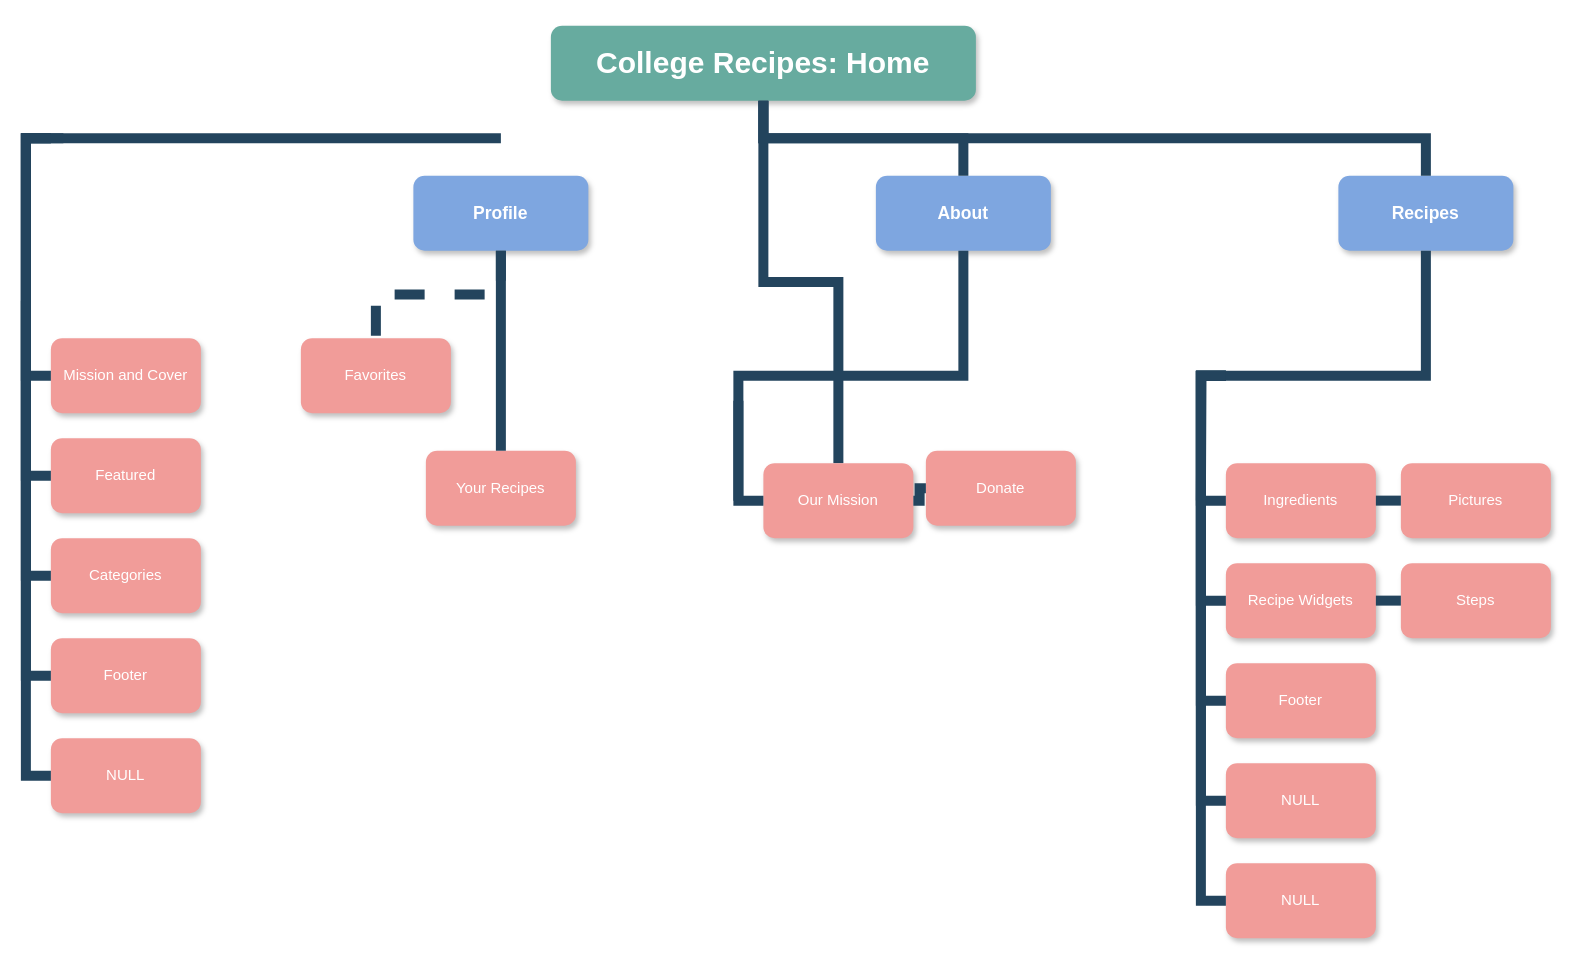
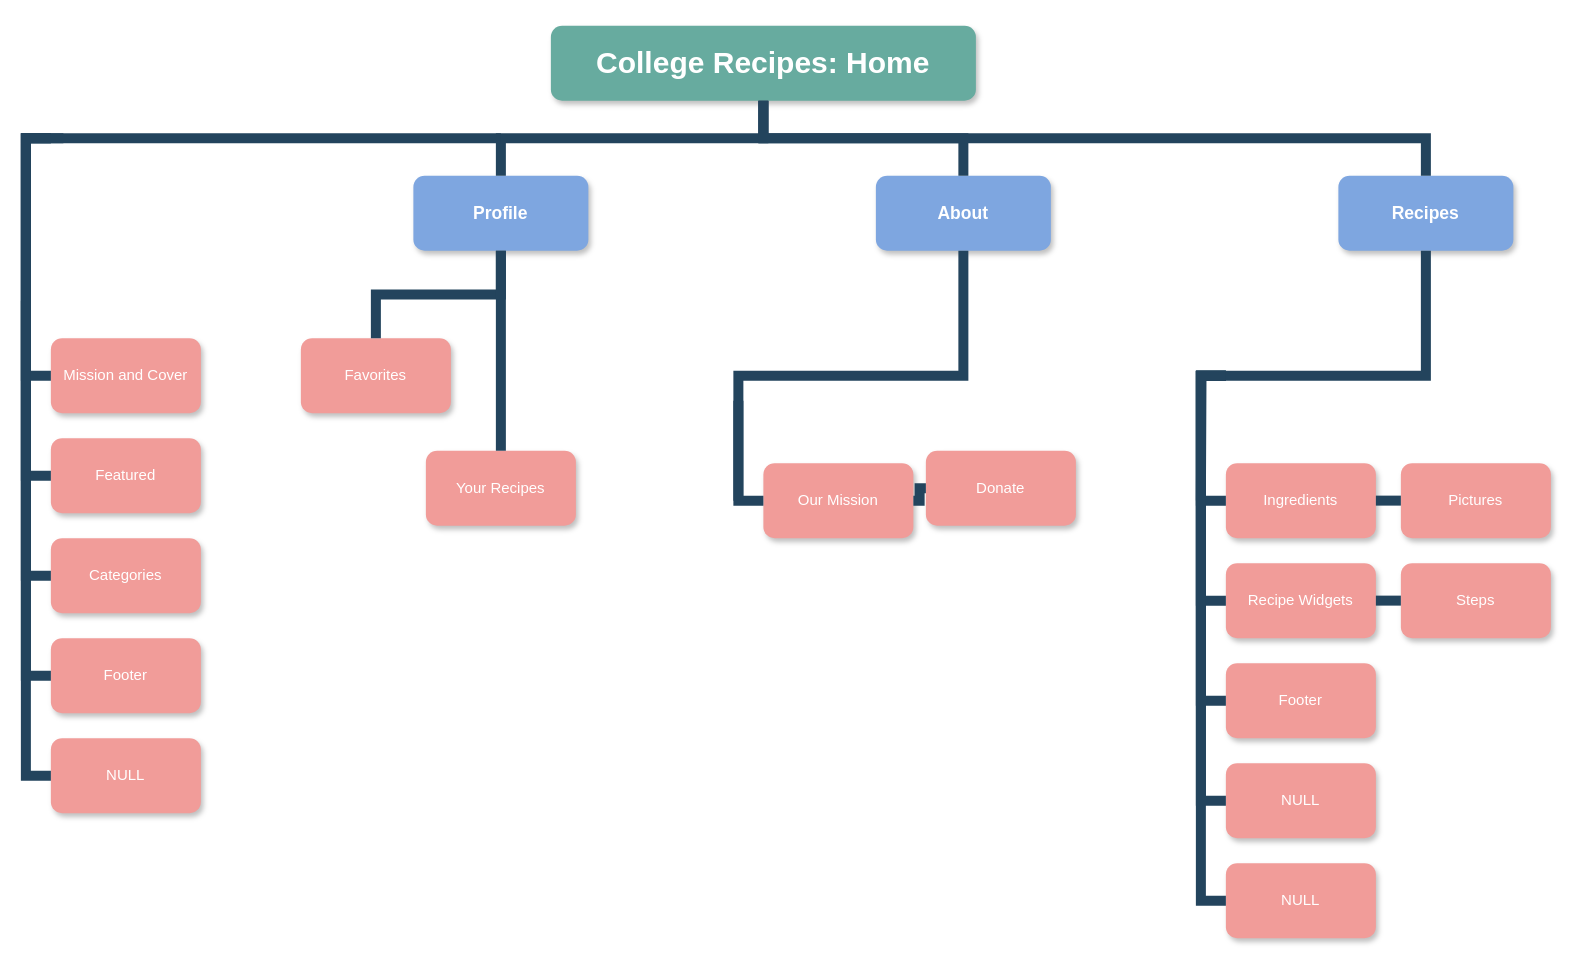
(821, 282) -> (612, 138)
(440, 294) -> (440, 294)
